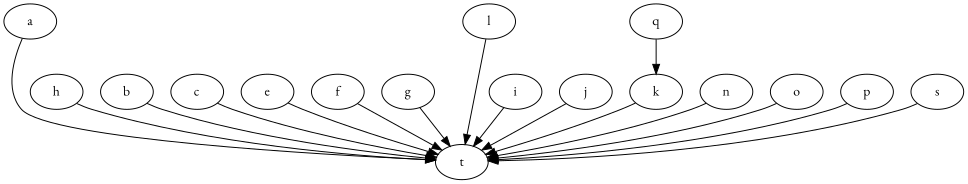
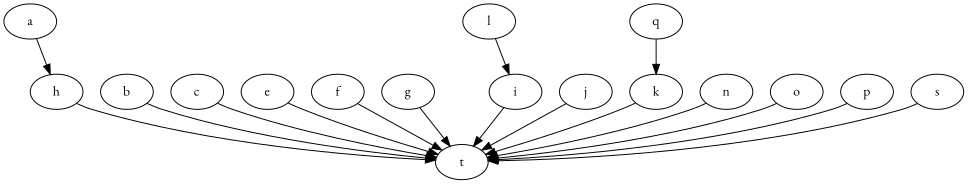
(476, 87) -> (501, 52)
(184, 143) -> (42, 52)
